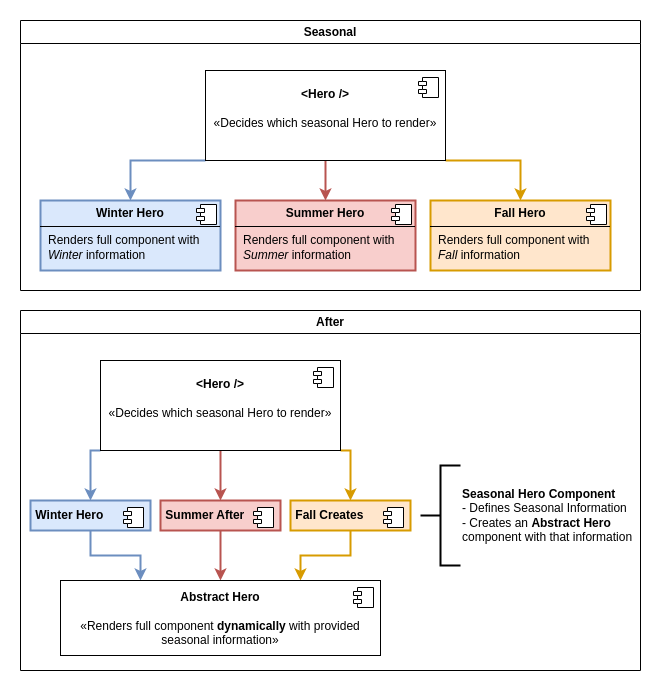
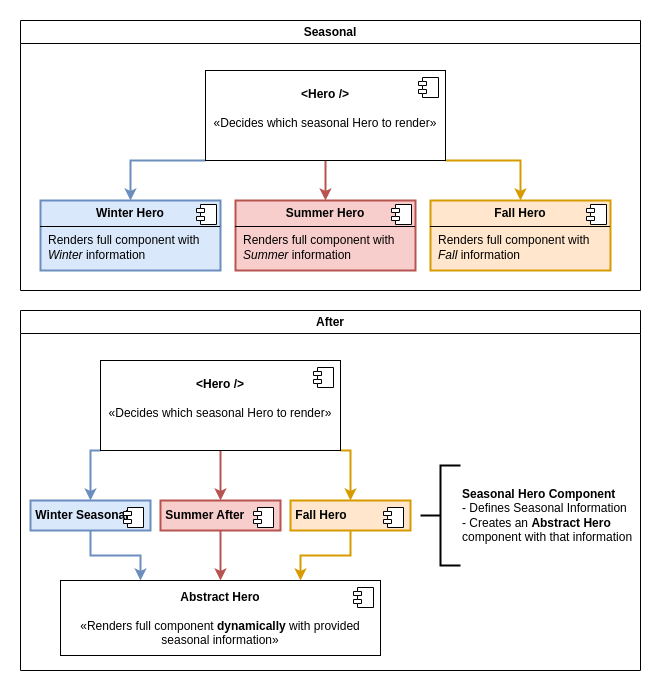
(66, 516) -> (78, 516)
(328, 516) -> (318, 516)
